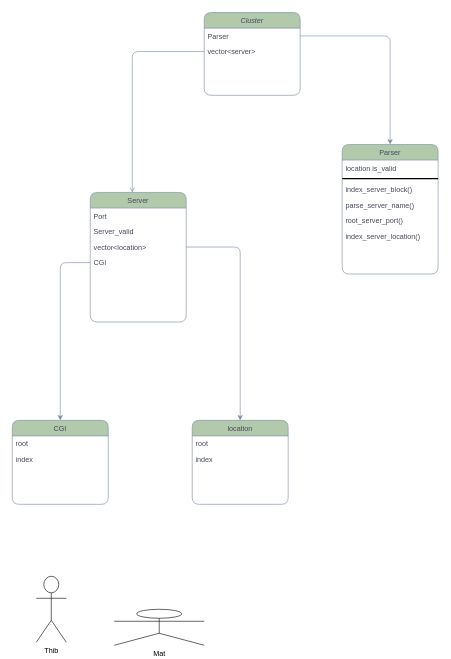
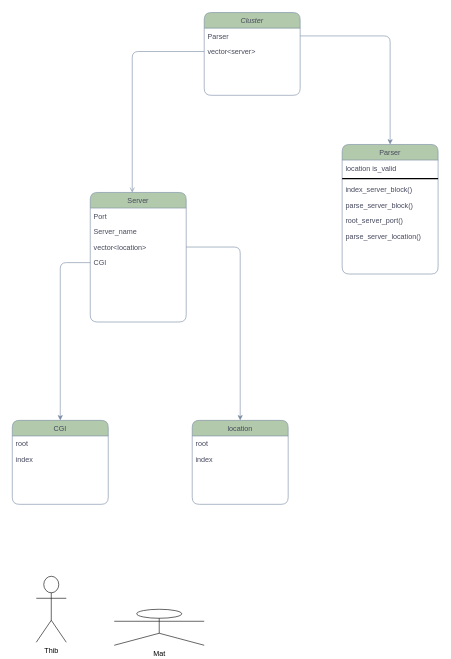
(384, 205) -> (385, 205)
(116, 232) -> (116, 232)
(389, 236) -> (390, 236)
